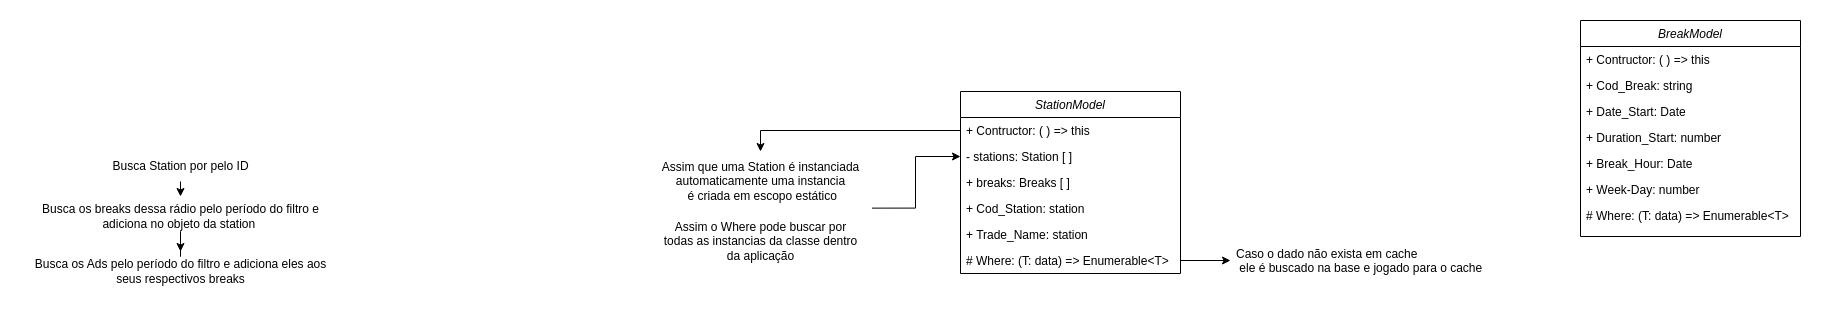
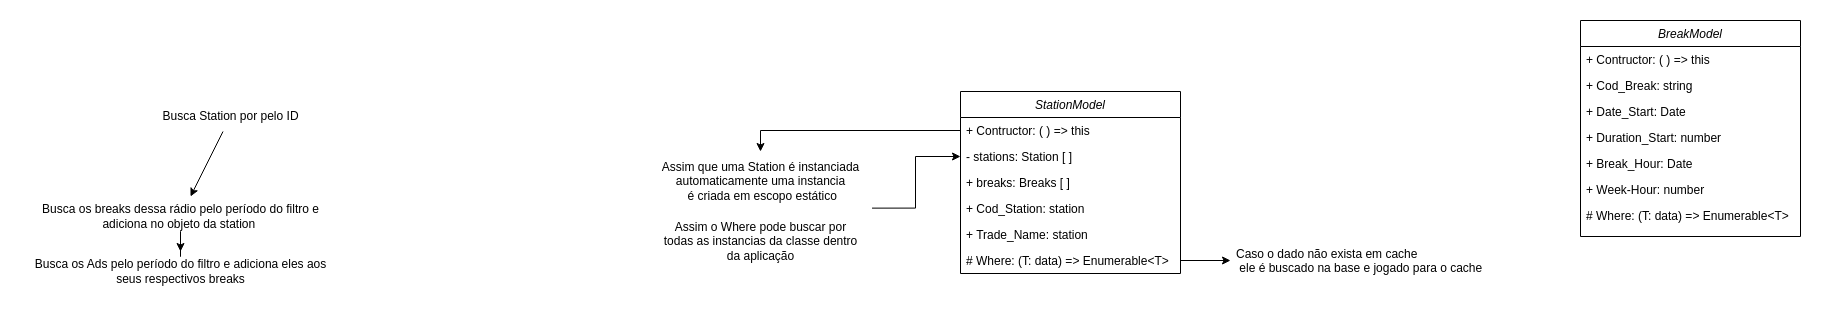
(181, 167) -> (231, 117)
(1642, 190) -> (1645, 190)
